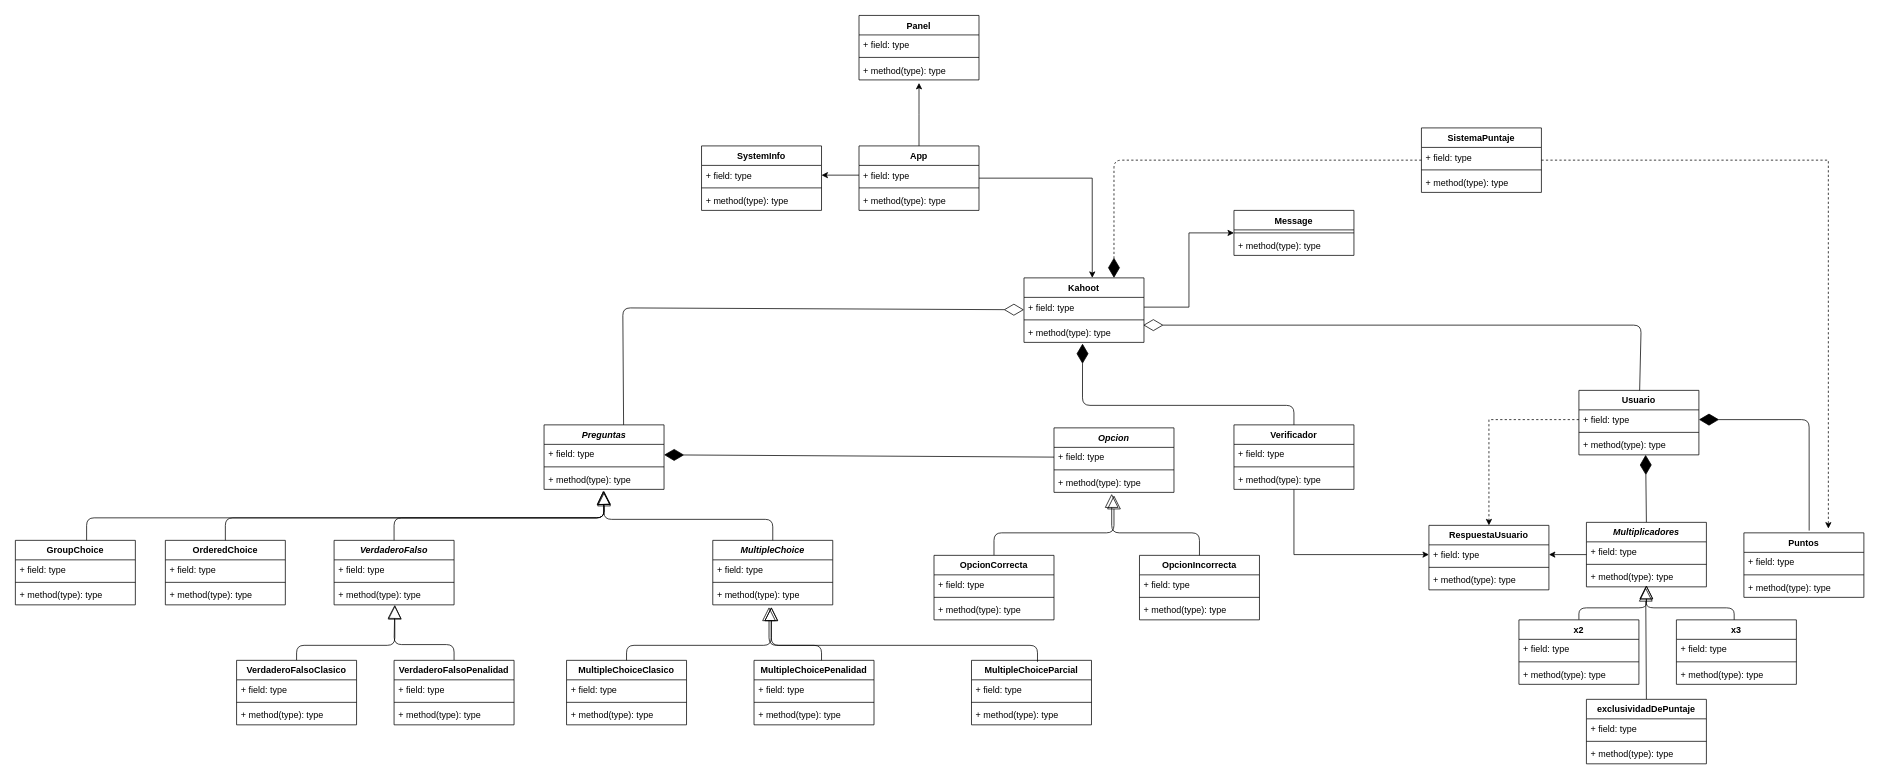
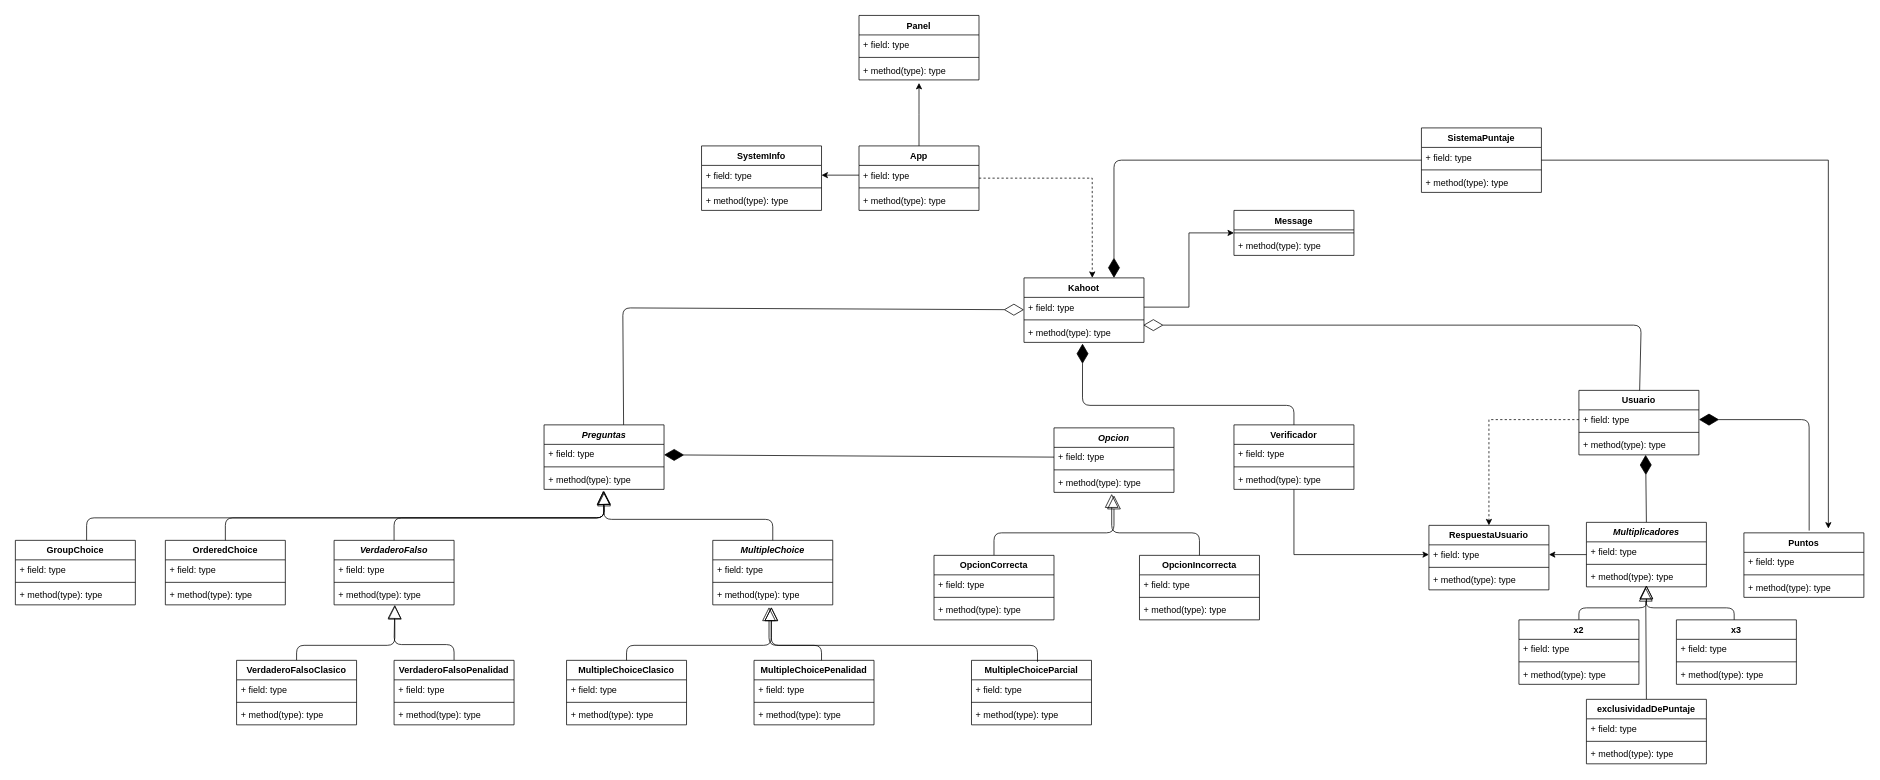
(1221, 160) -> (1221, 160)
(1083, 178) -> (1083, 178)
(1829, 198) -> (1829, 198)
